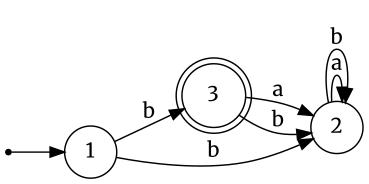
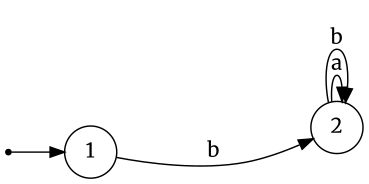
(214, 96) -> none
